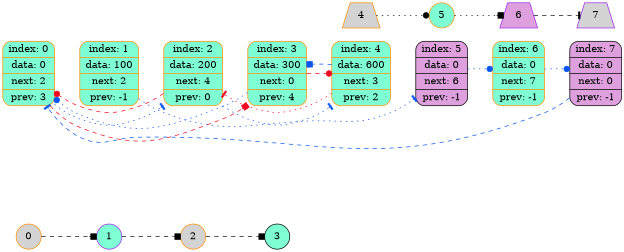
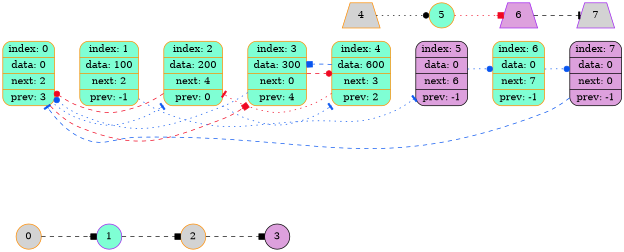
(475, 15) -> (475, 15)
(277, 237) -> (277, 237)
